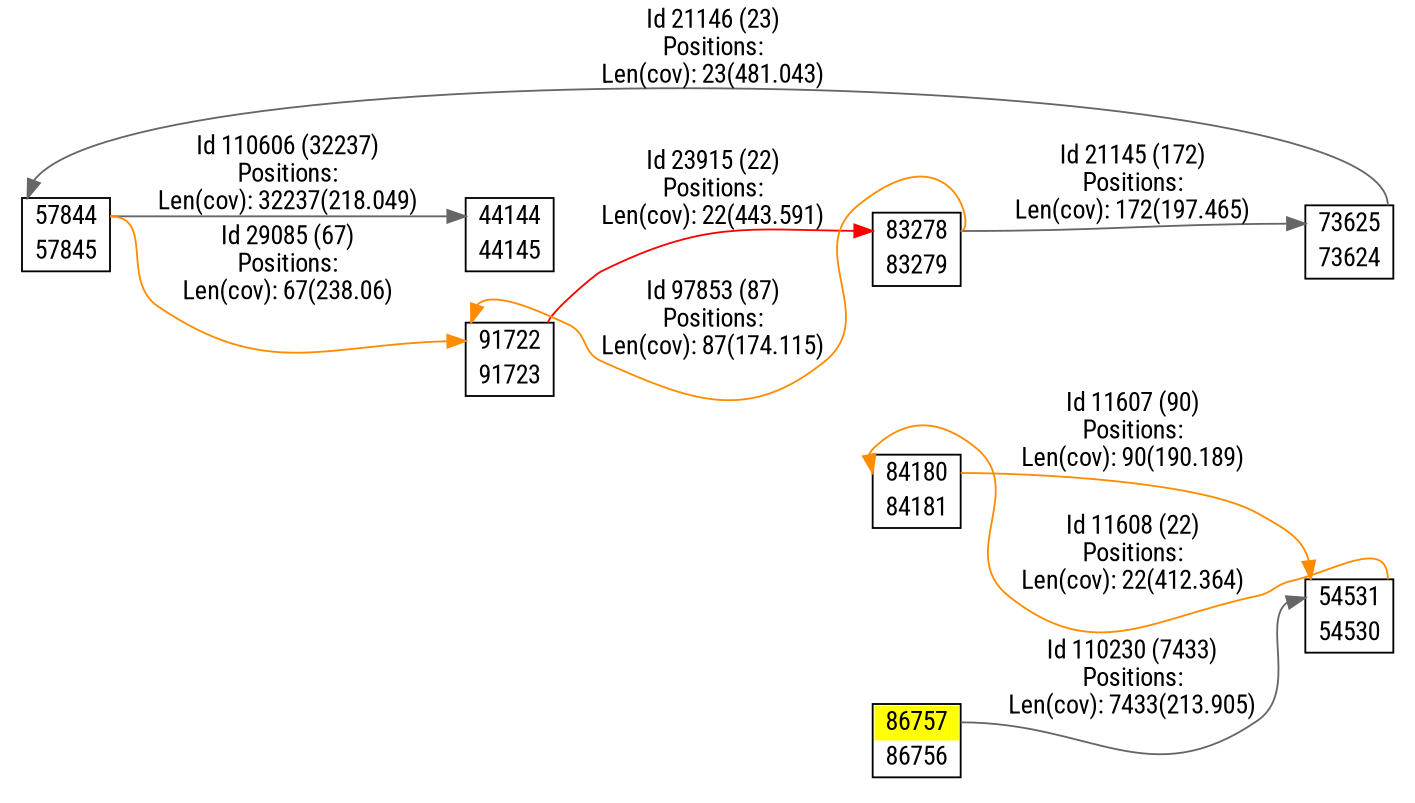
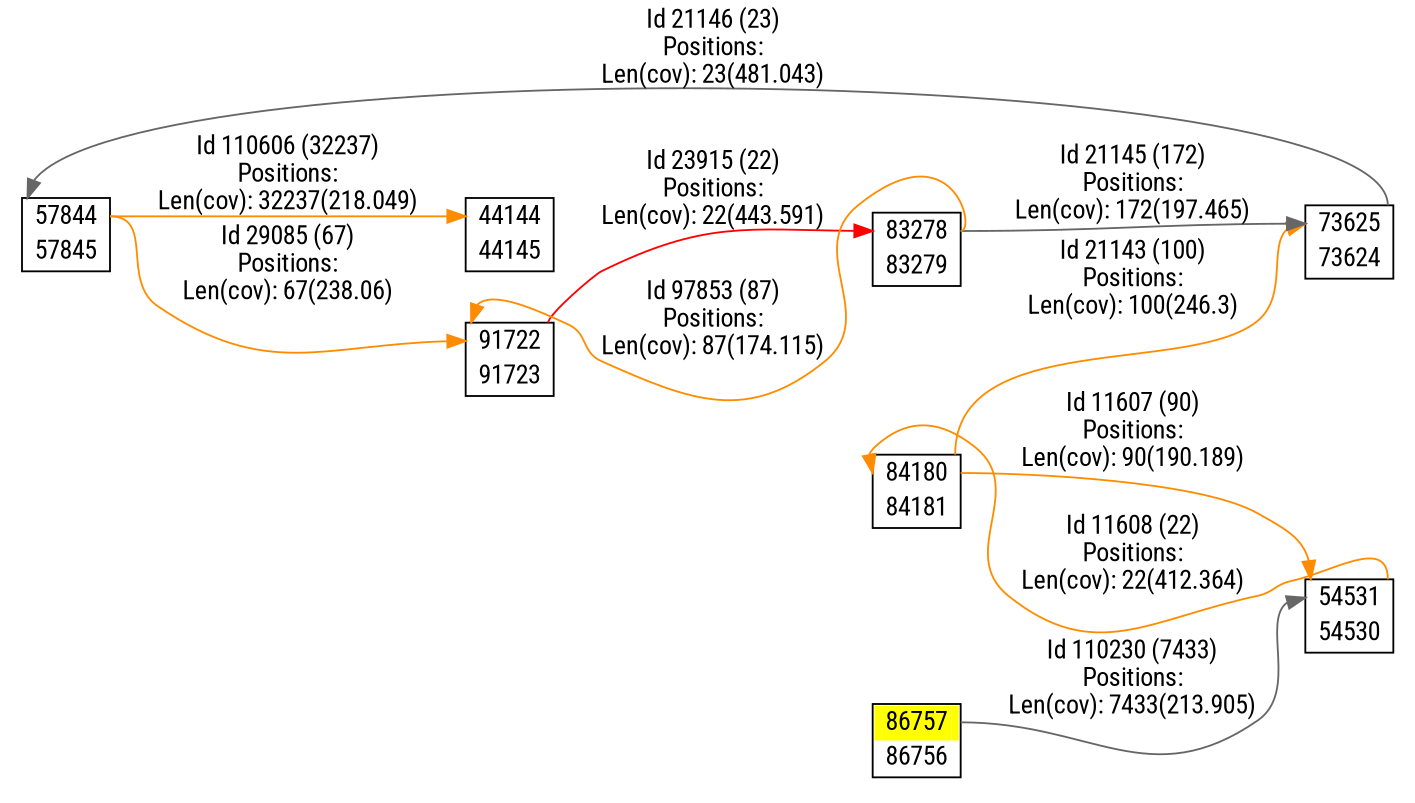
(278, 216) -> (278, 216)
none -> (1136, 354)
